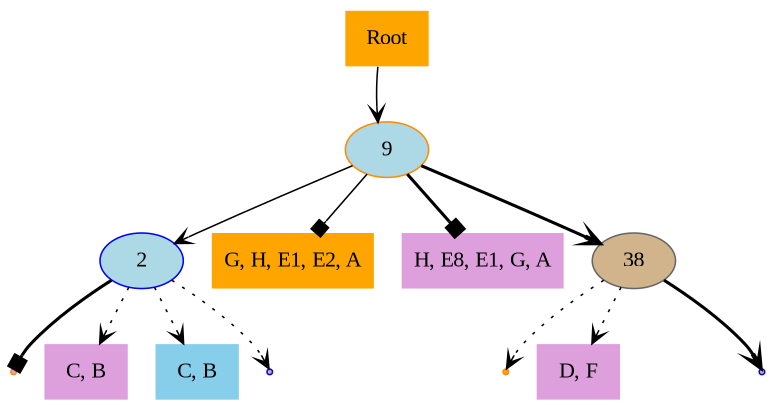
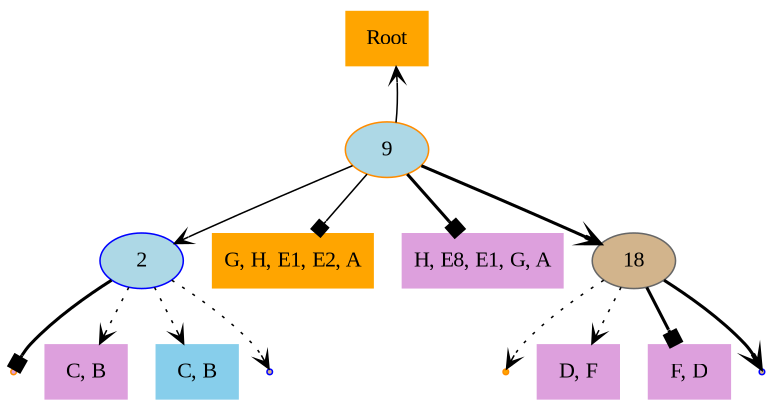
(377, 87) -> (397, 103)
(634, 261) -> (634, 261)
none -> (689, 372)
